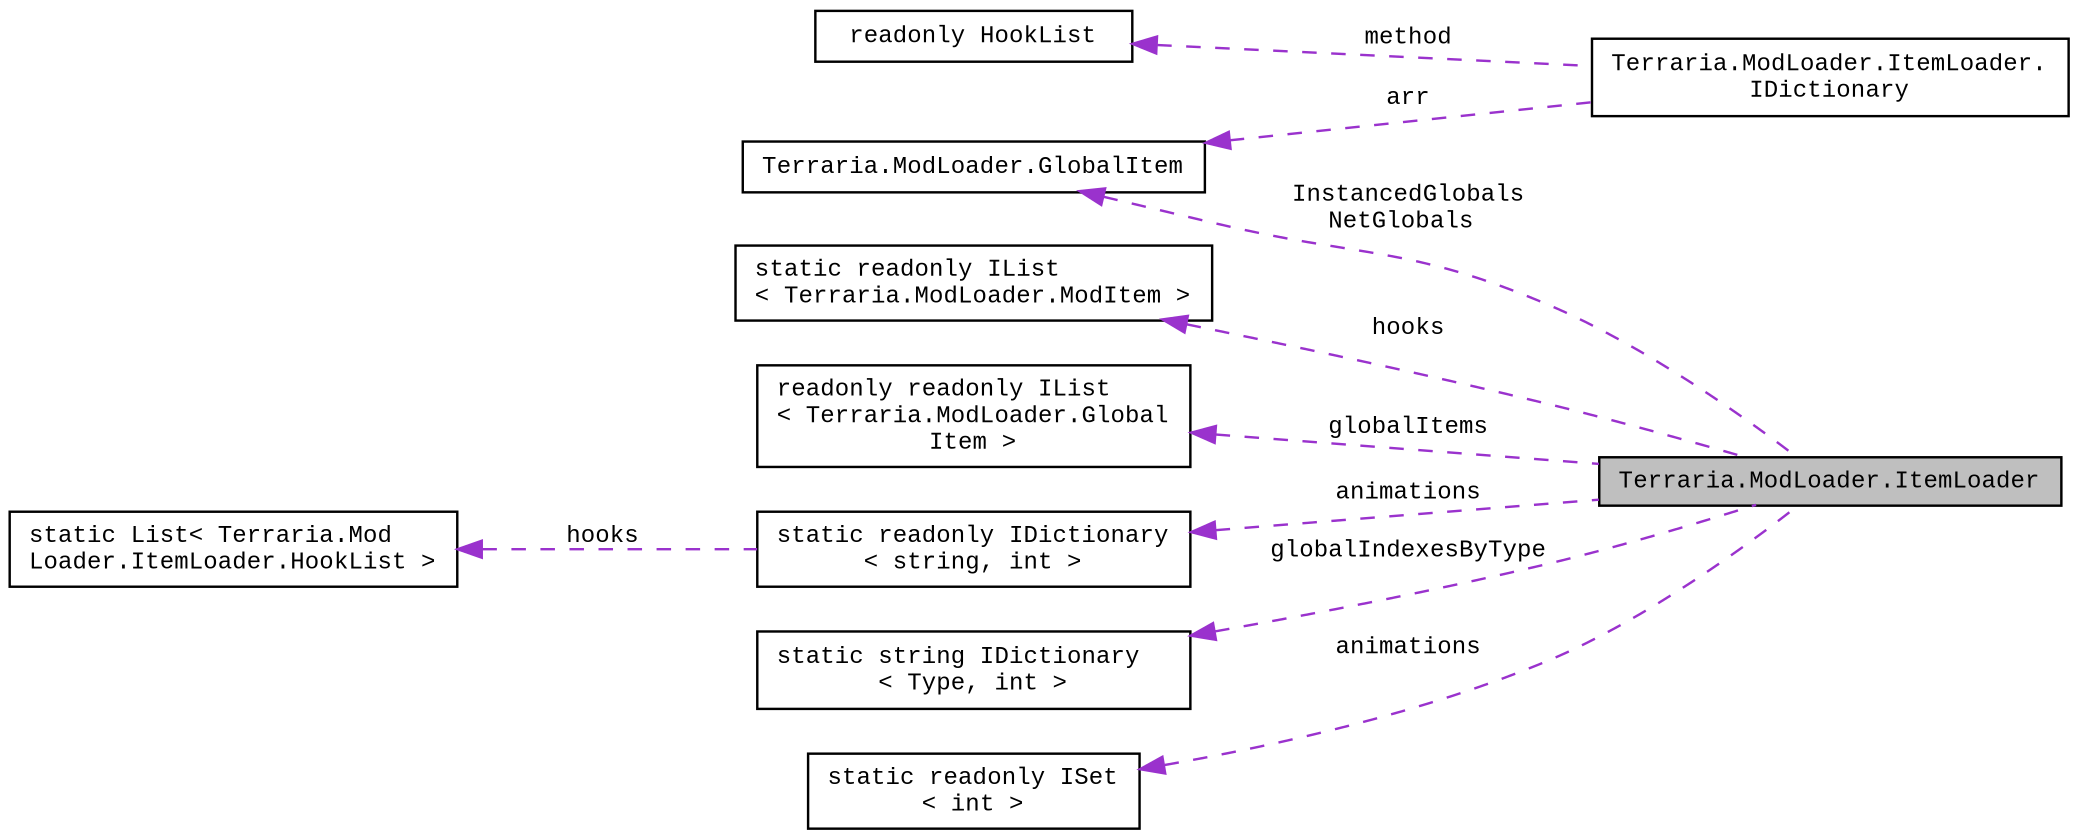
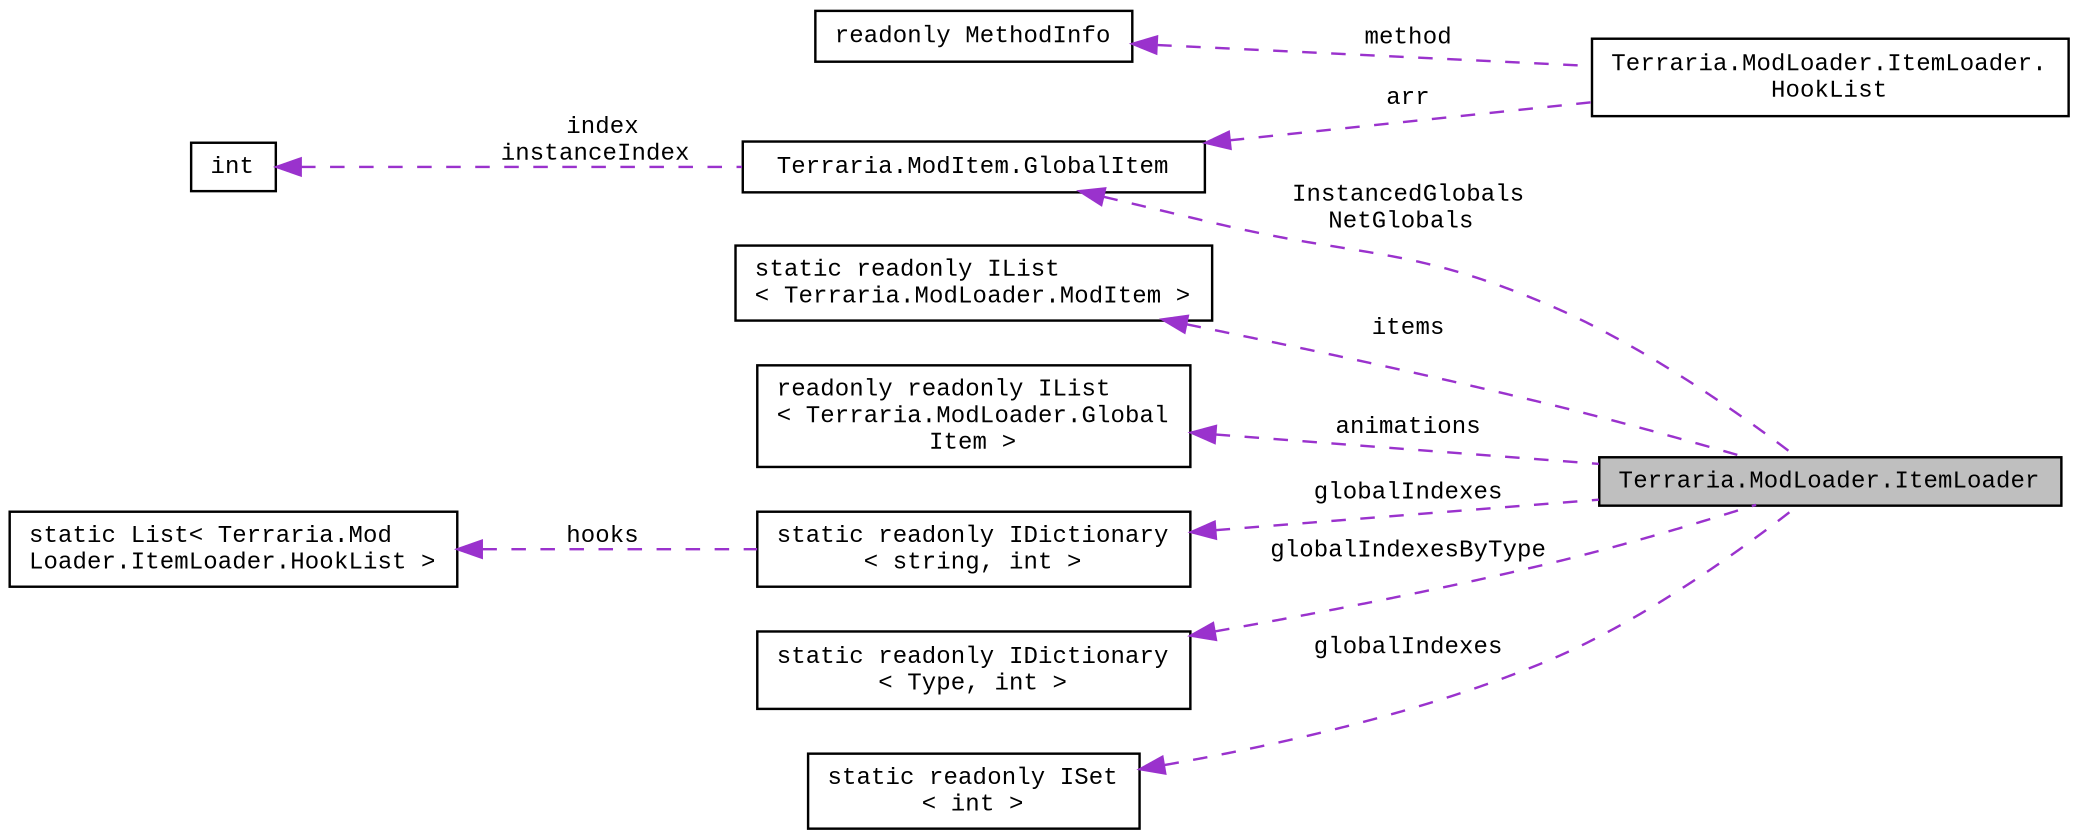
(974, 36) -> (974, 36)
(1830, 77) -> (1830, 77)
none -> (233, 167)
(974, 167) -> (974, 167)
(1402, 328) -> (1402, 328)
(1402, 427) -> (1402, 427)
(1402, 492) -> (1402, 492)
(1402, 647) -> (1402, 647)
(974, 670) -> (974, 670)
